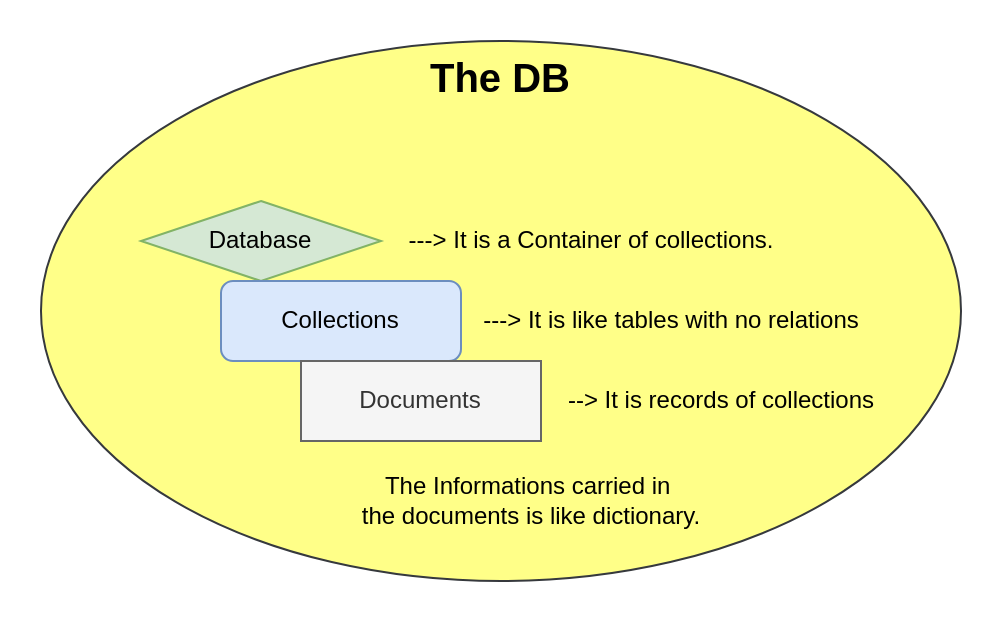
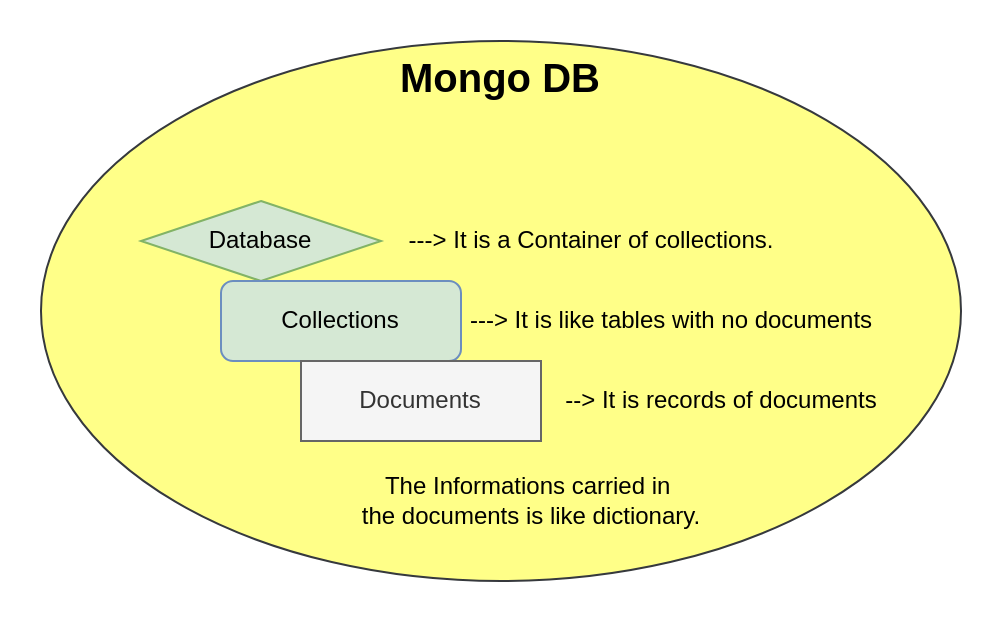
(501, 79) -> (501, 79)
(341, 321) -> (341, 321)
(672, 321) -> (672, 321)
(722, 401) -> (722, 401)
